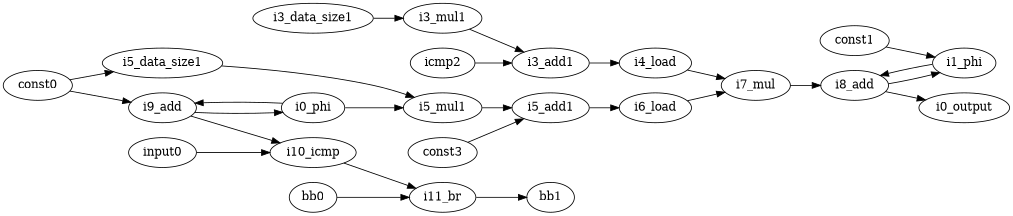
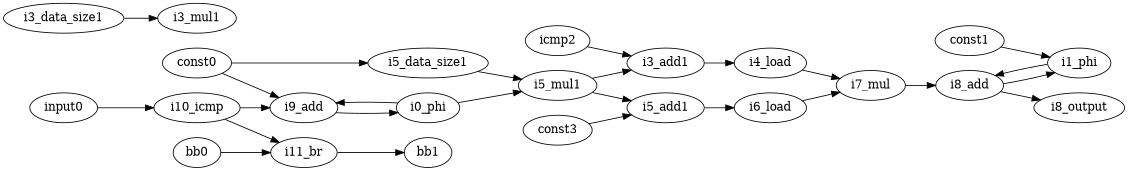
(493, 39) -> (608, 75)
(964, 108) -> (1079, 108)
(231, 128) -> (251, 108)
